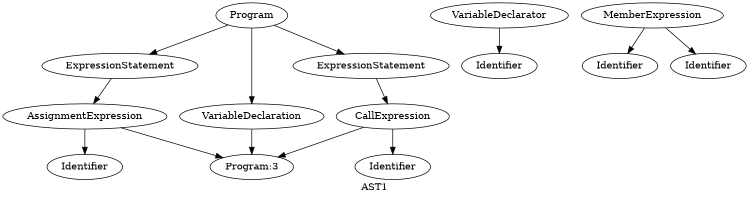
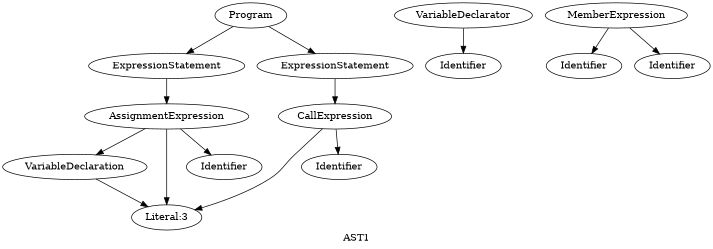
(252, 62) -> (124, 140)
(252, 167) -> (167, 217)
